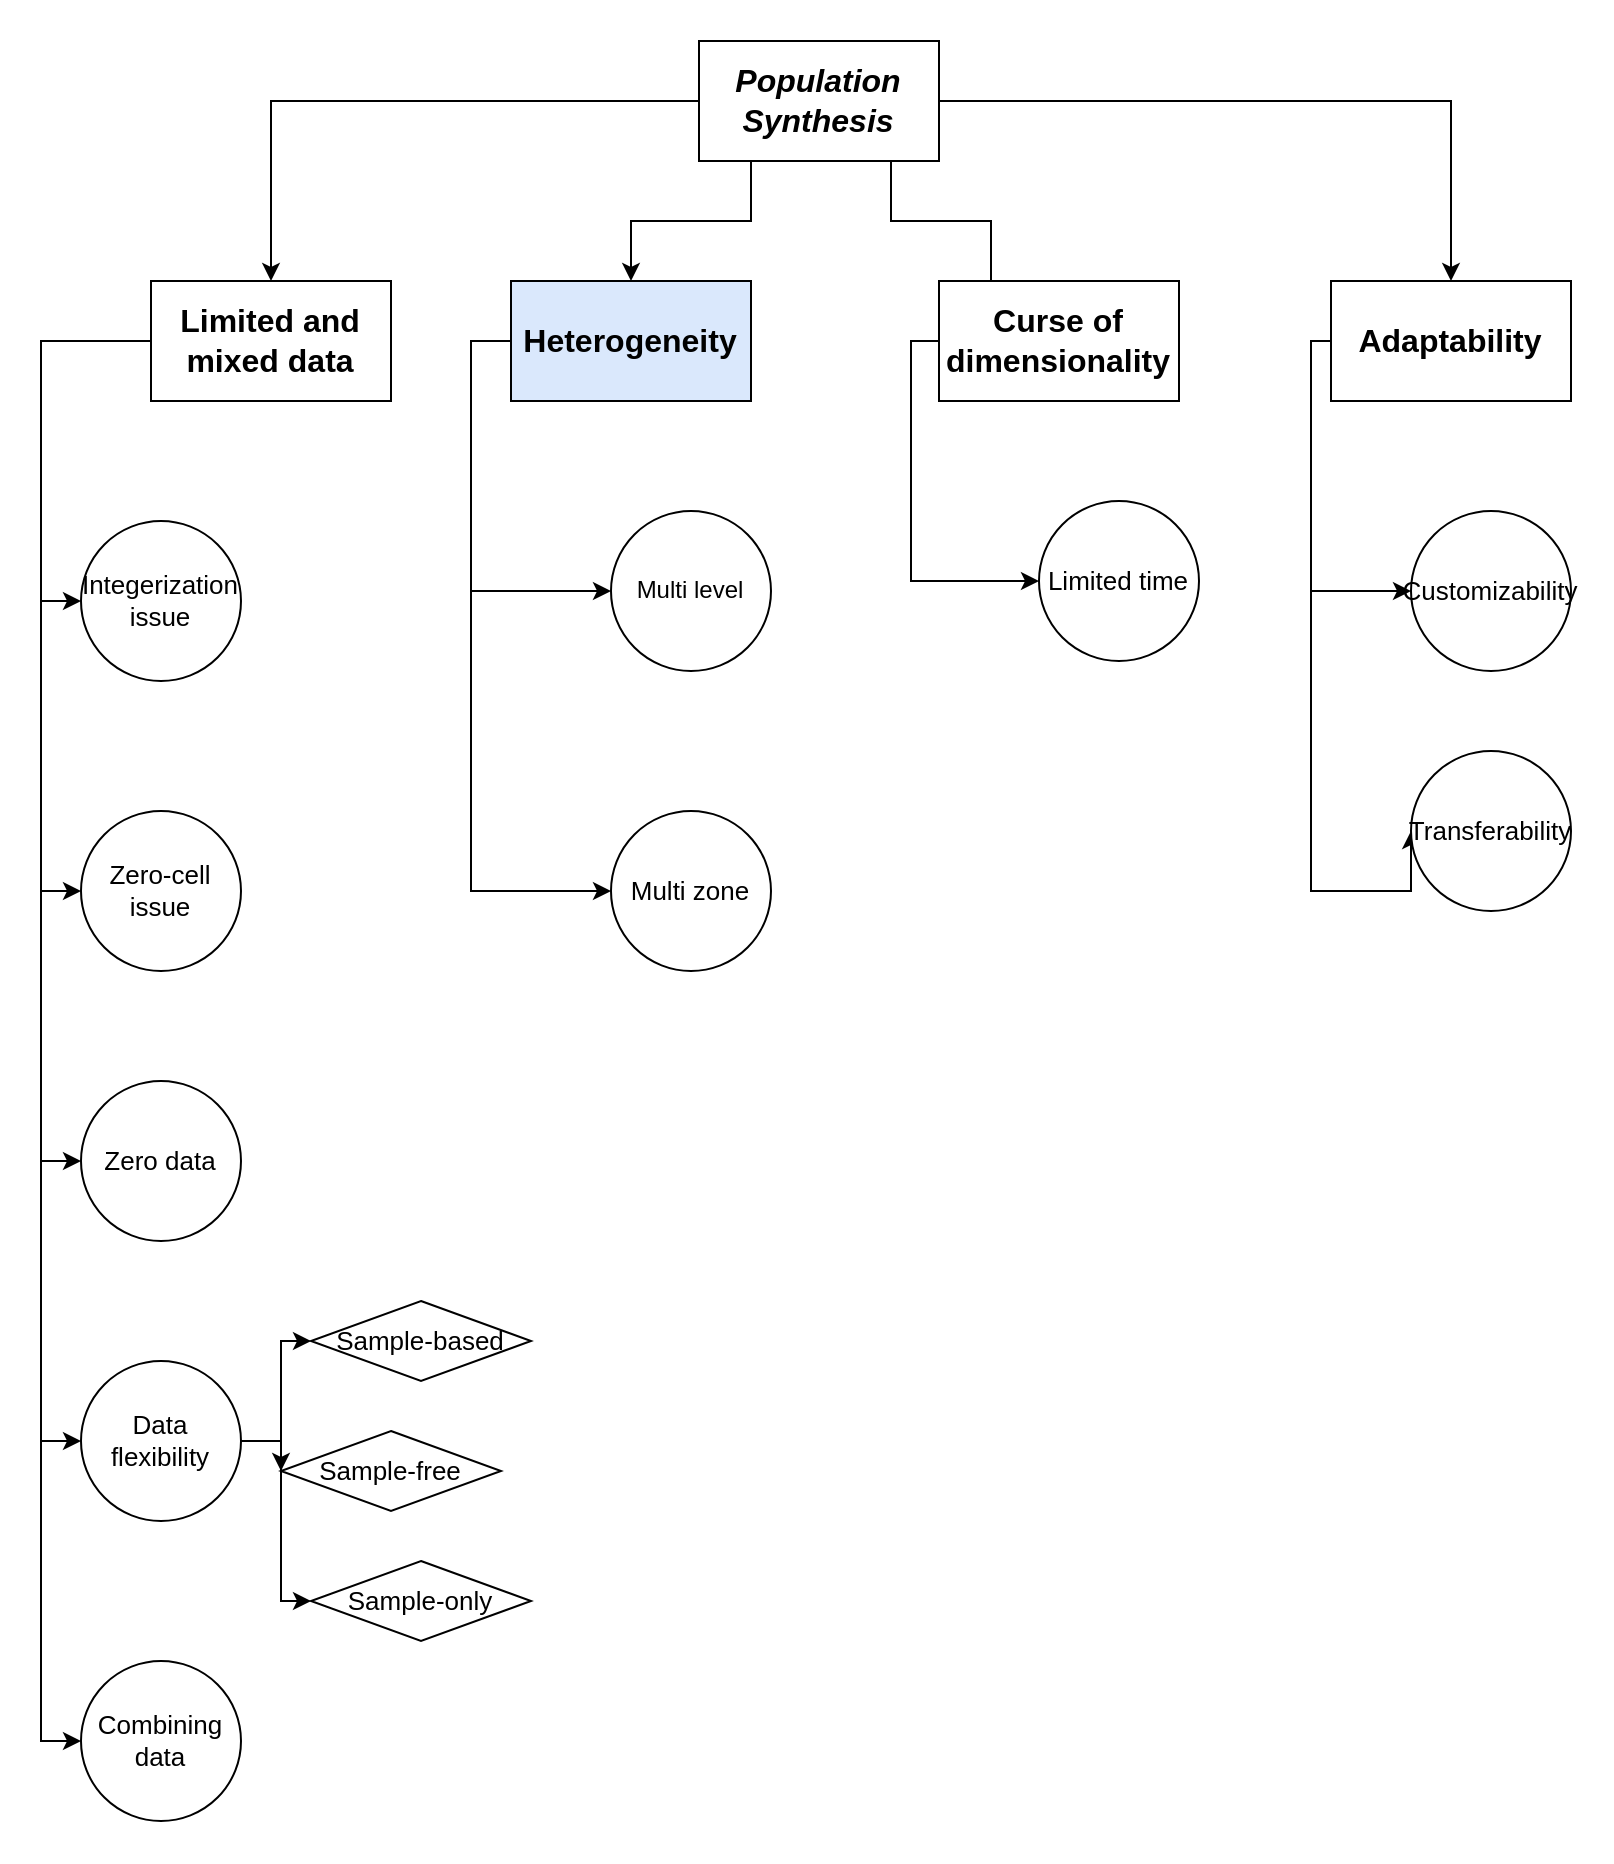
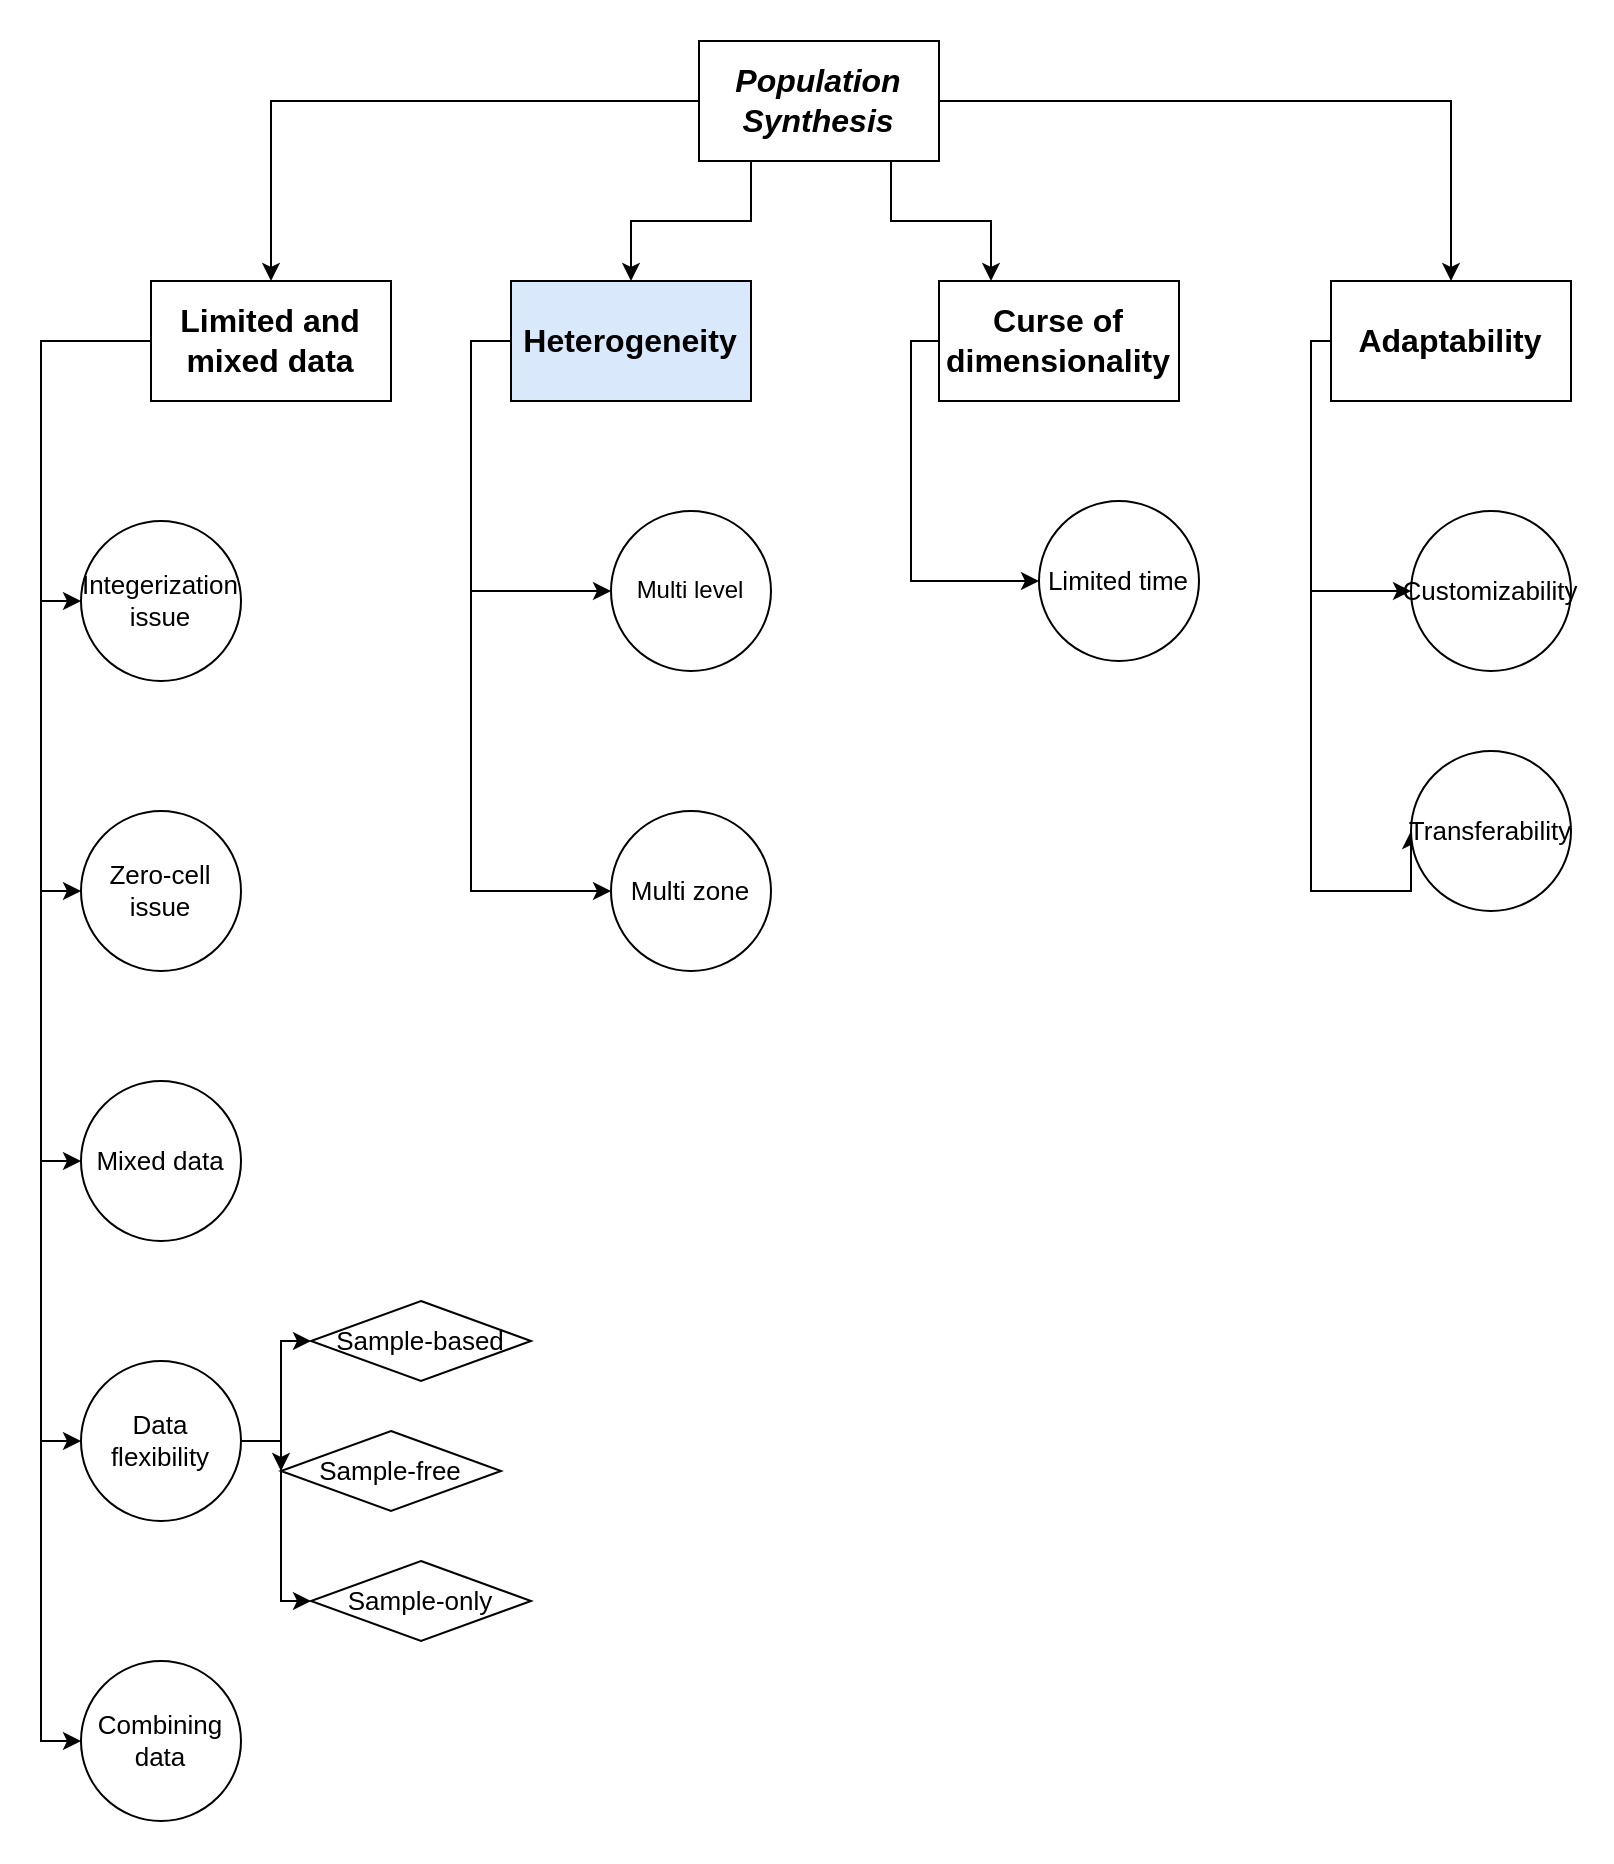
(991, 271) -> (991, 266)
(161, 1161) -> (161, 1161)
